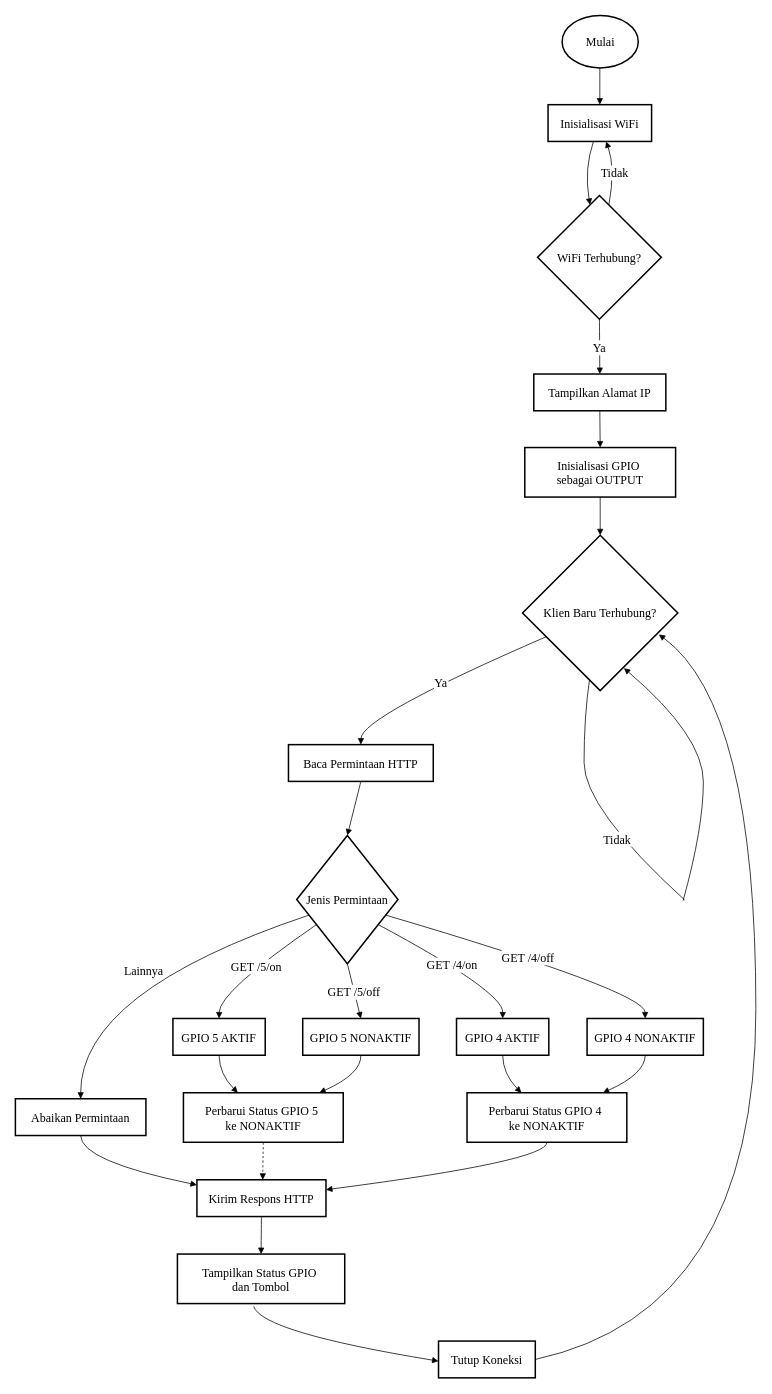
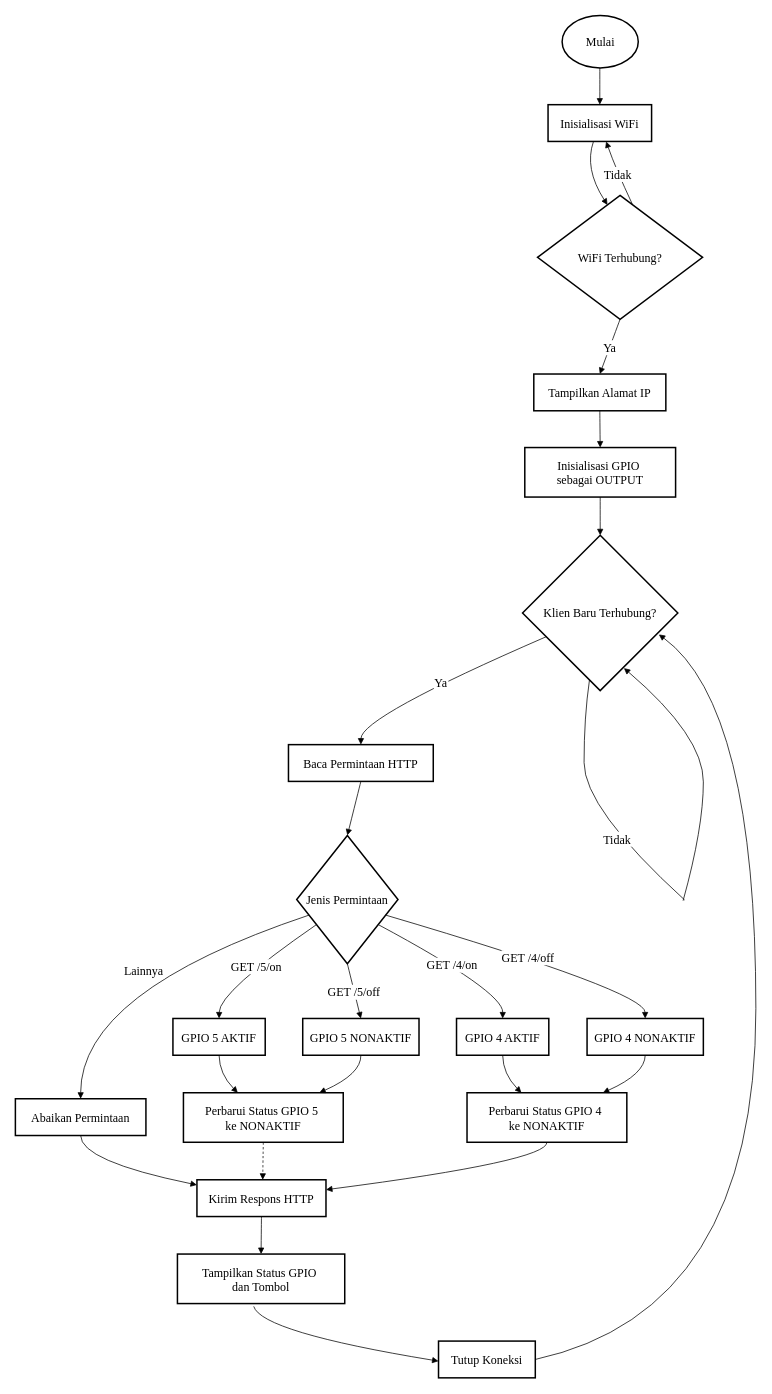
(599, 257) -> (620, 257)
